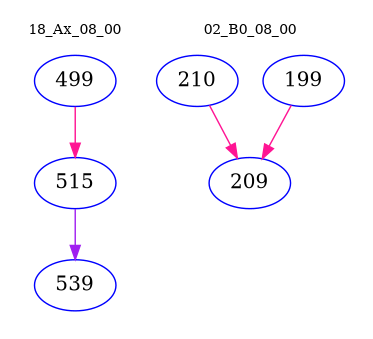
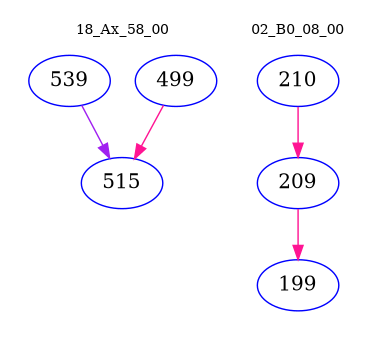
(75, 31) -> (123, 31)
(280, 126) -> (298, 227)
(75, 227) -> (92, 125)
